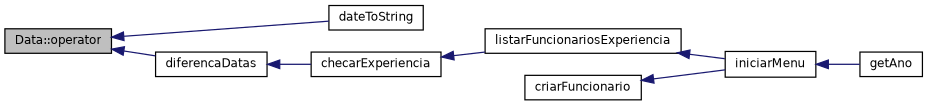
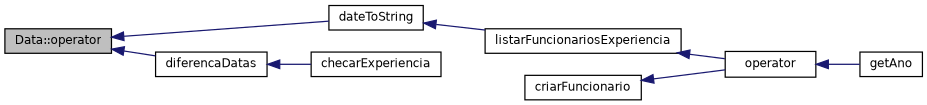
(469, 54) -> (461, 27)
(771, 64) -> (771, 64)
